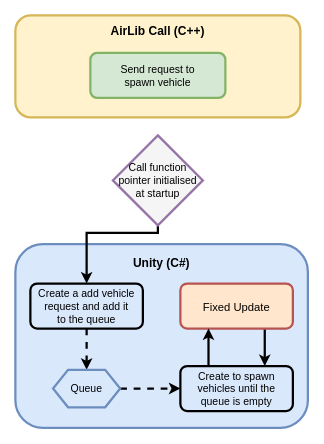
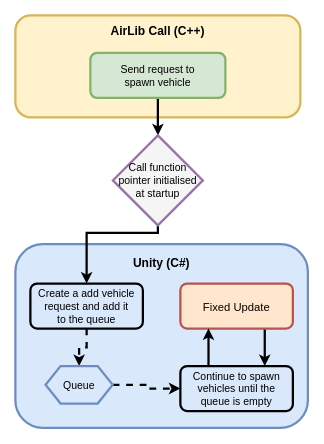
none -> (158, 112)
(87, 389) -> (79, 385)
(237, 389) -> (237, 389)
